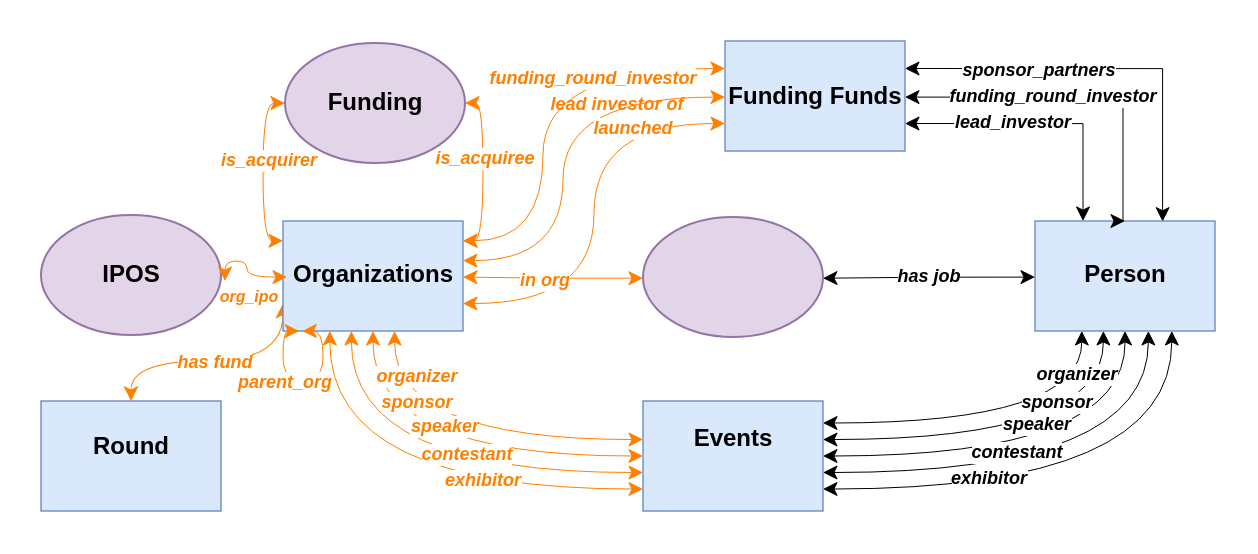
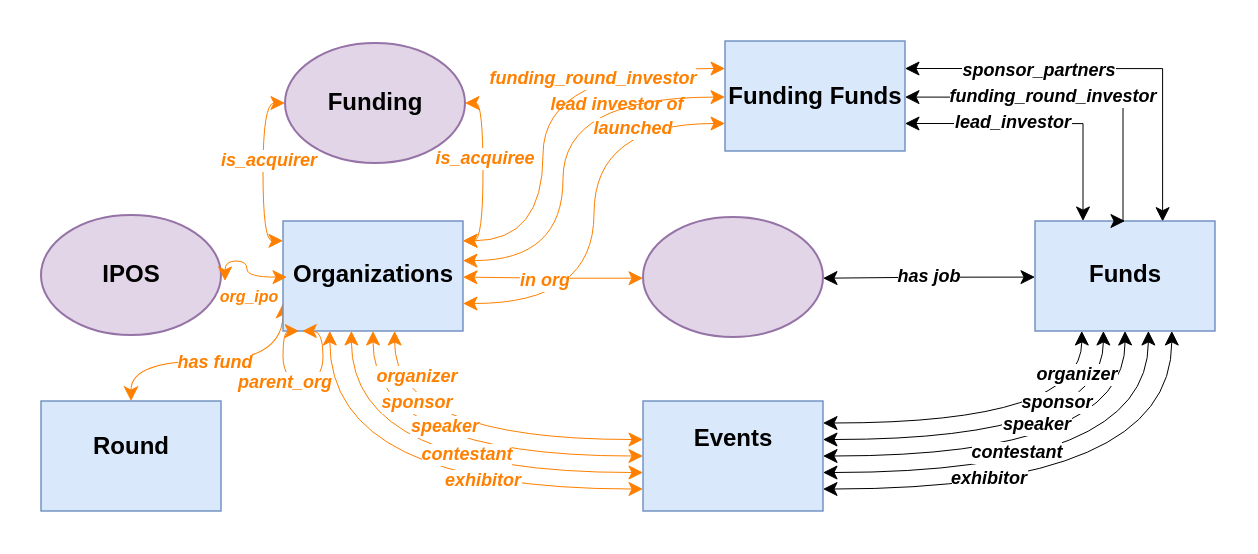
(1126, 275) -> (1126, 275)
